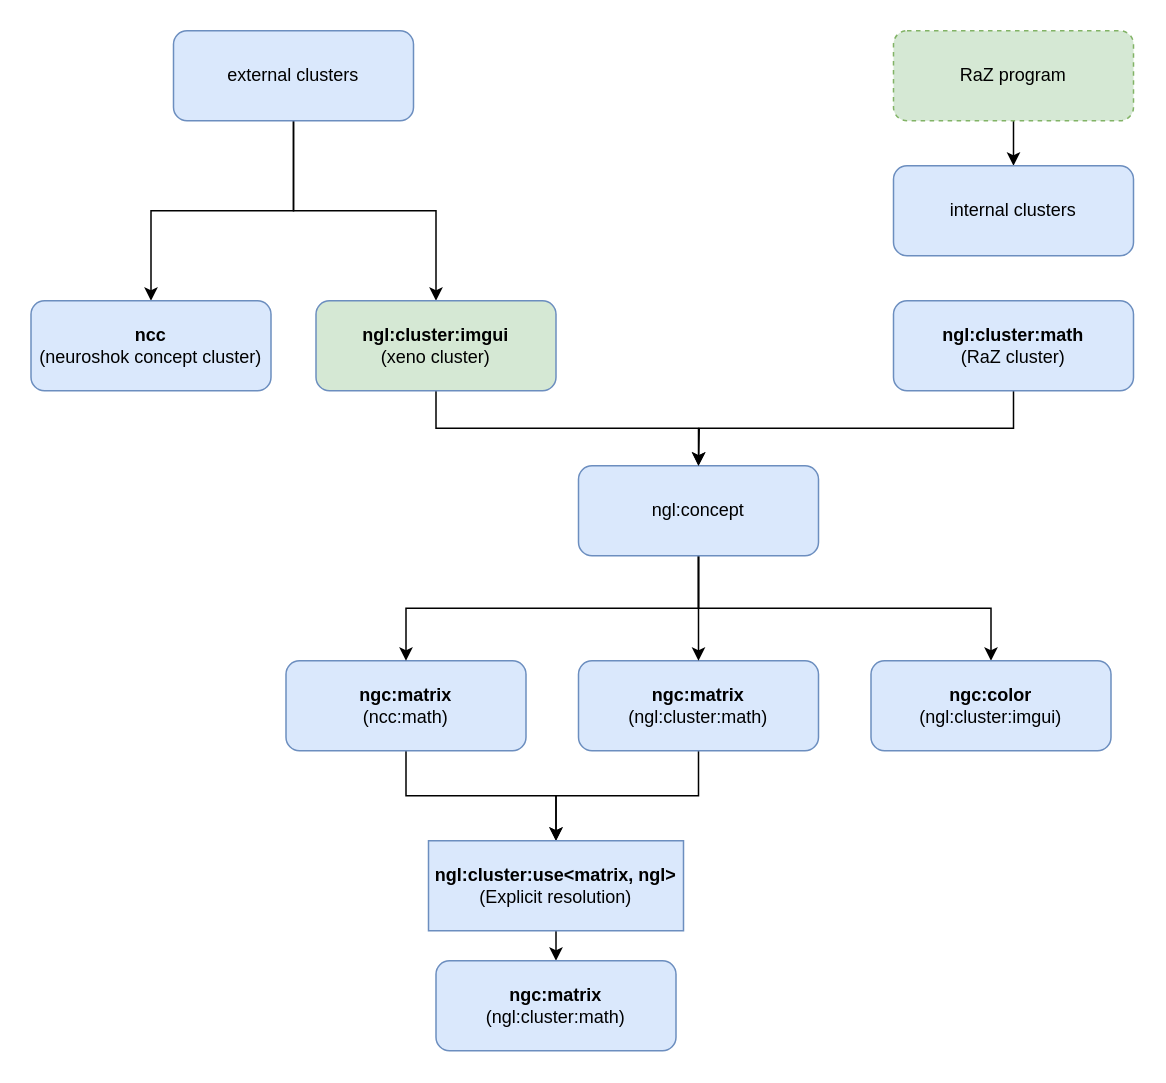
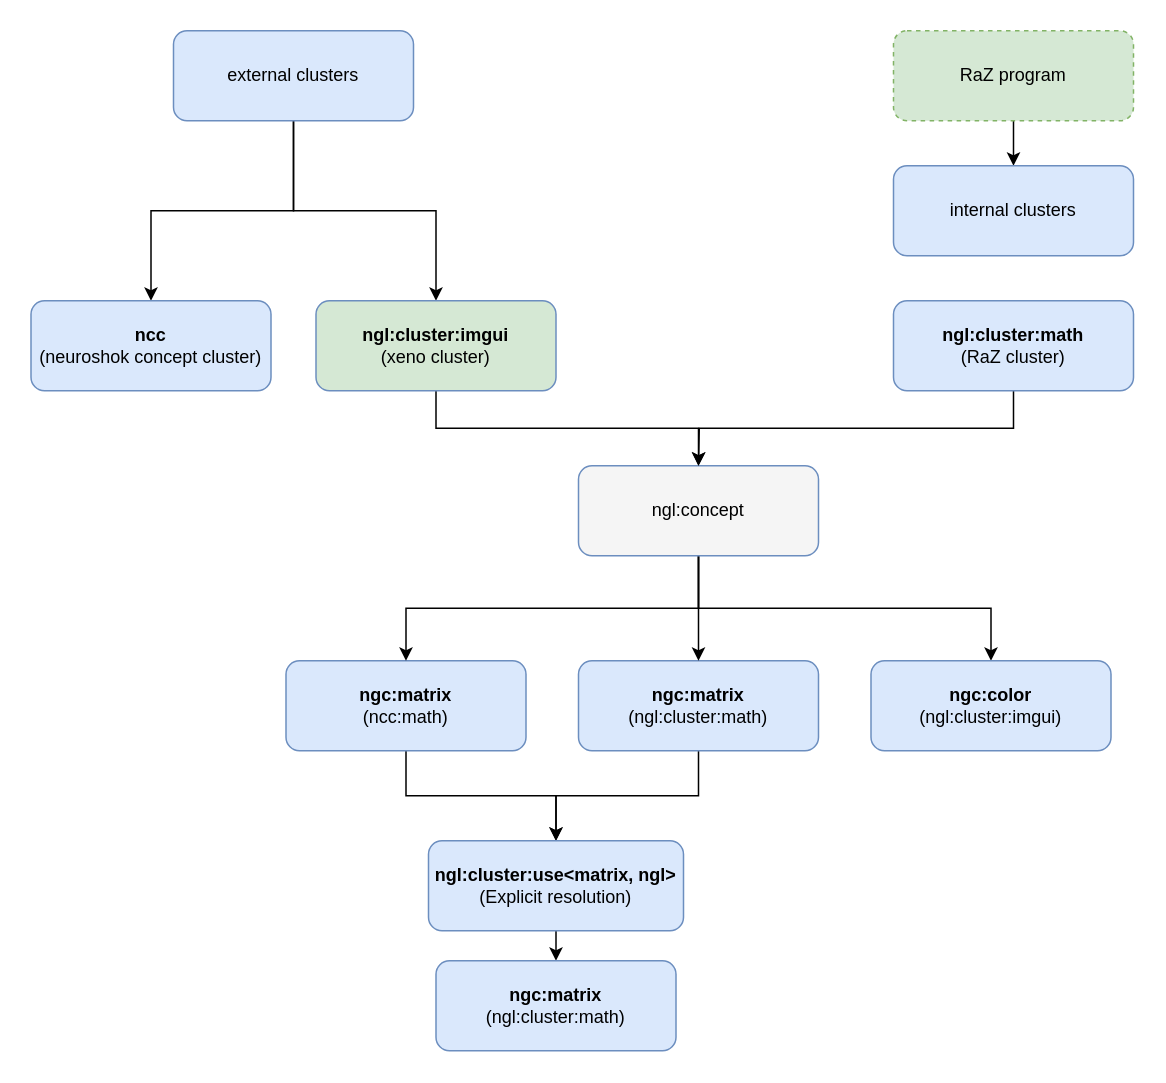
(698, 511) -> (698, 511)
(556, 886) -> (556, 886)
